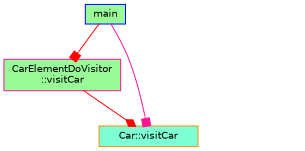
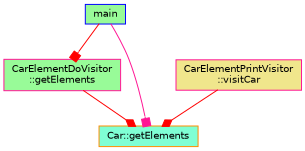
(62, 75) -> (62, 75)
none -> (239, 75)
(149, 136) -> (149, 136)
